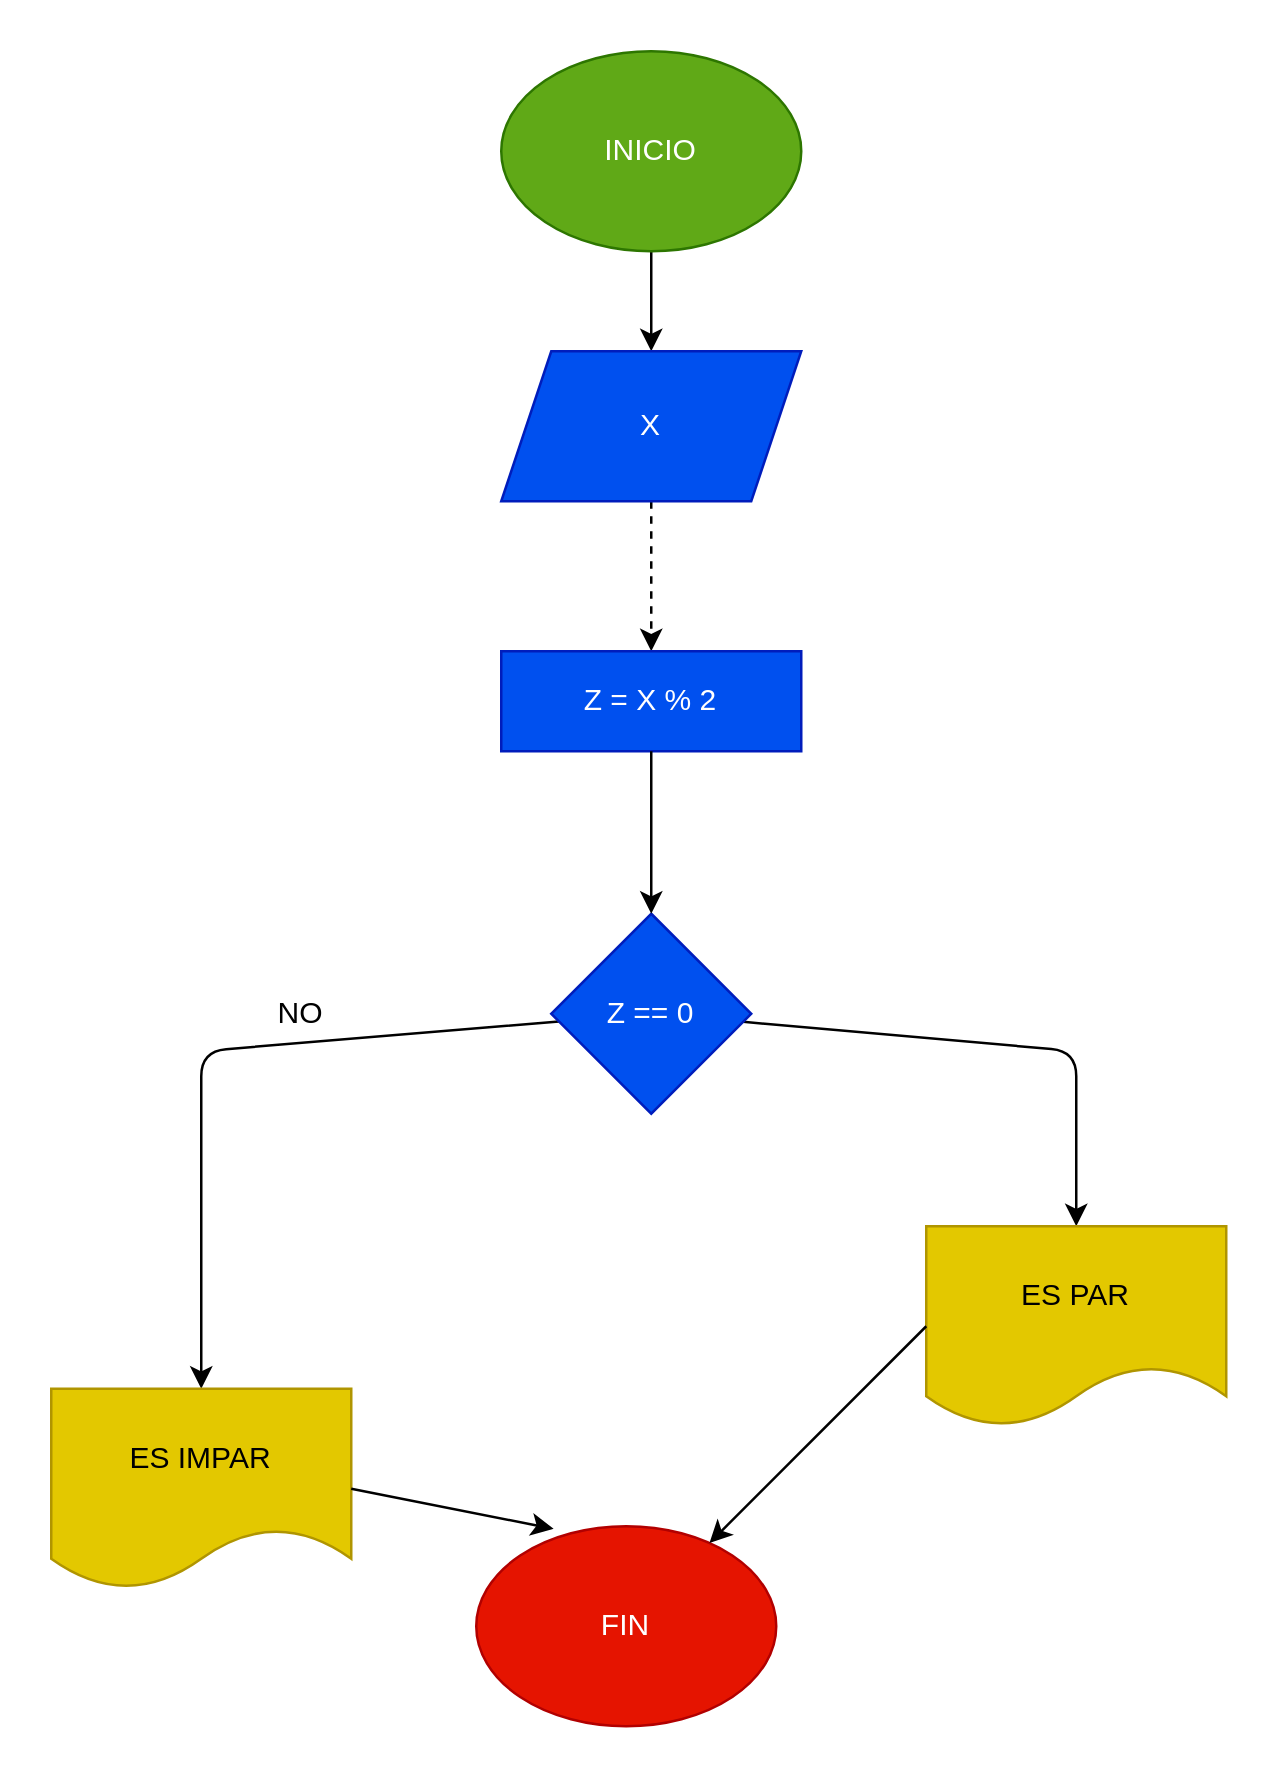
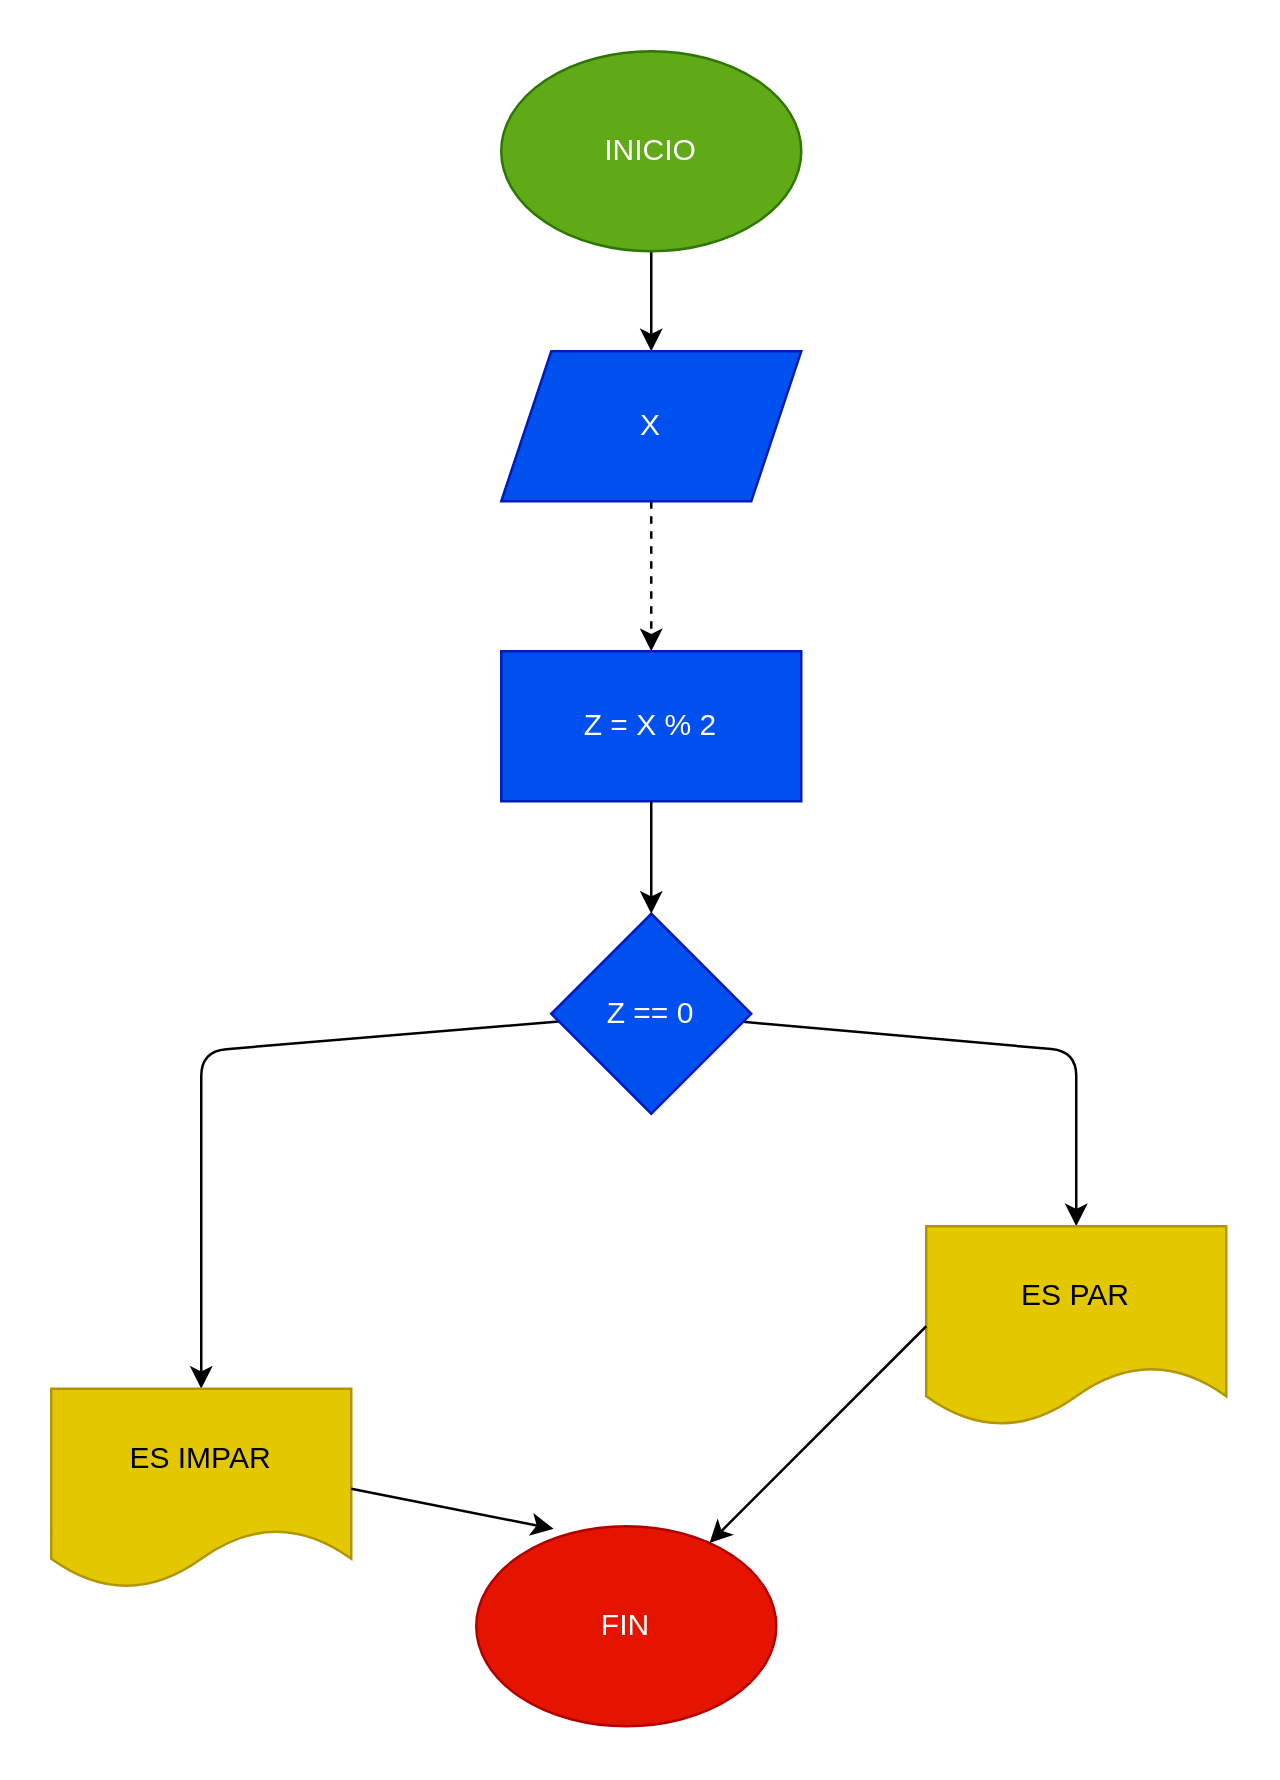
(651, 701) -> (651, 726)
(301, 1014) -> none
